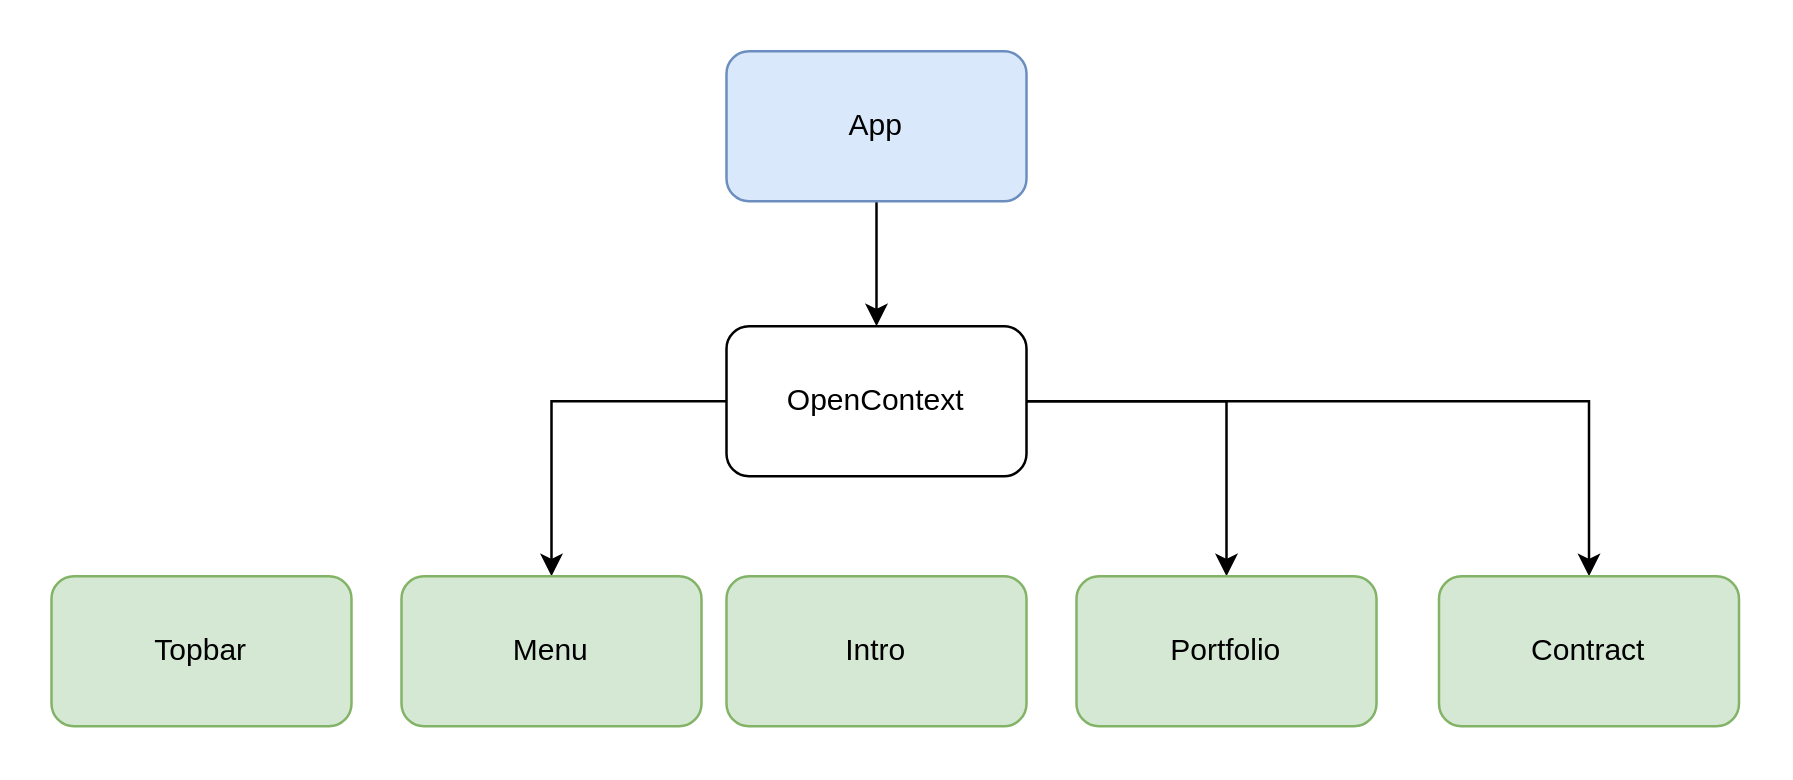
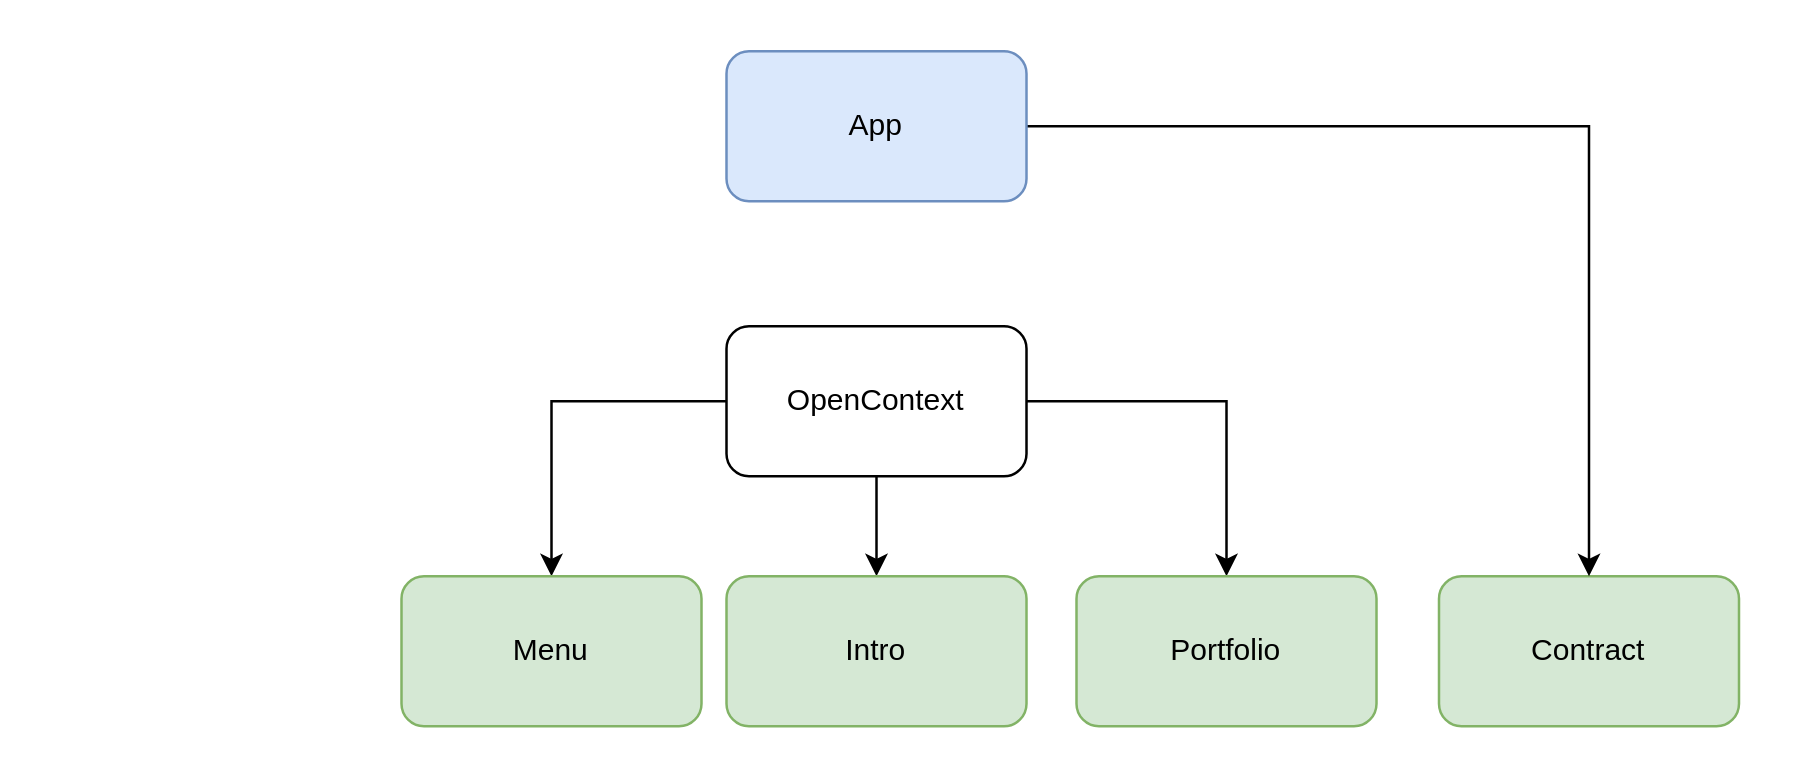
(876, 255) -> (1445, 126)
(1408, 401) -> (876, 518)
(201, 651) -> none
